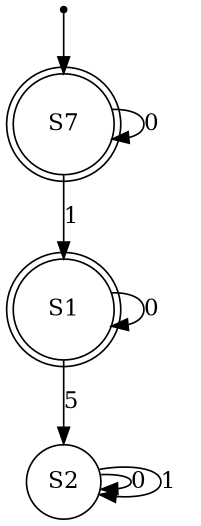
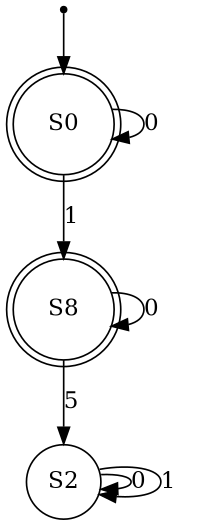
(64, 124) -> (64, 124)
(64, 309) -> (64, 309)
